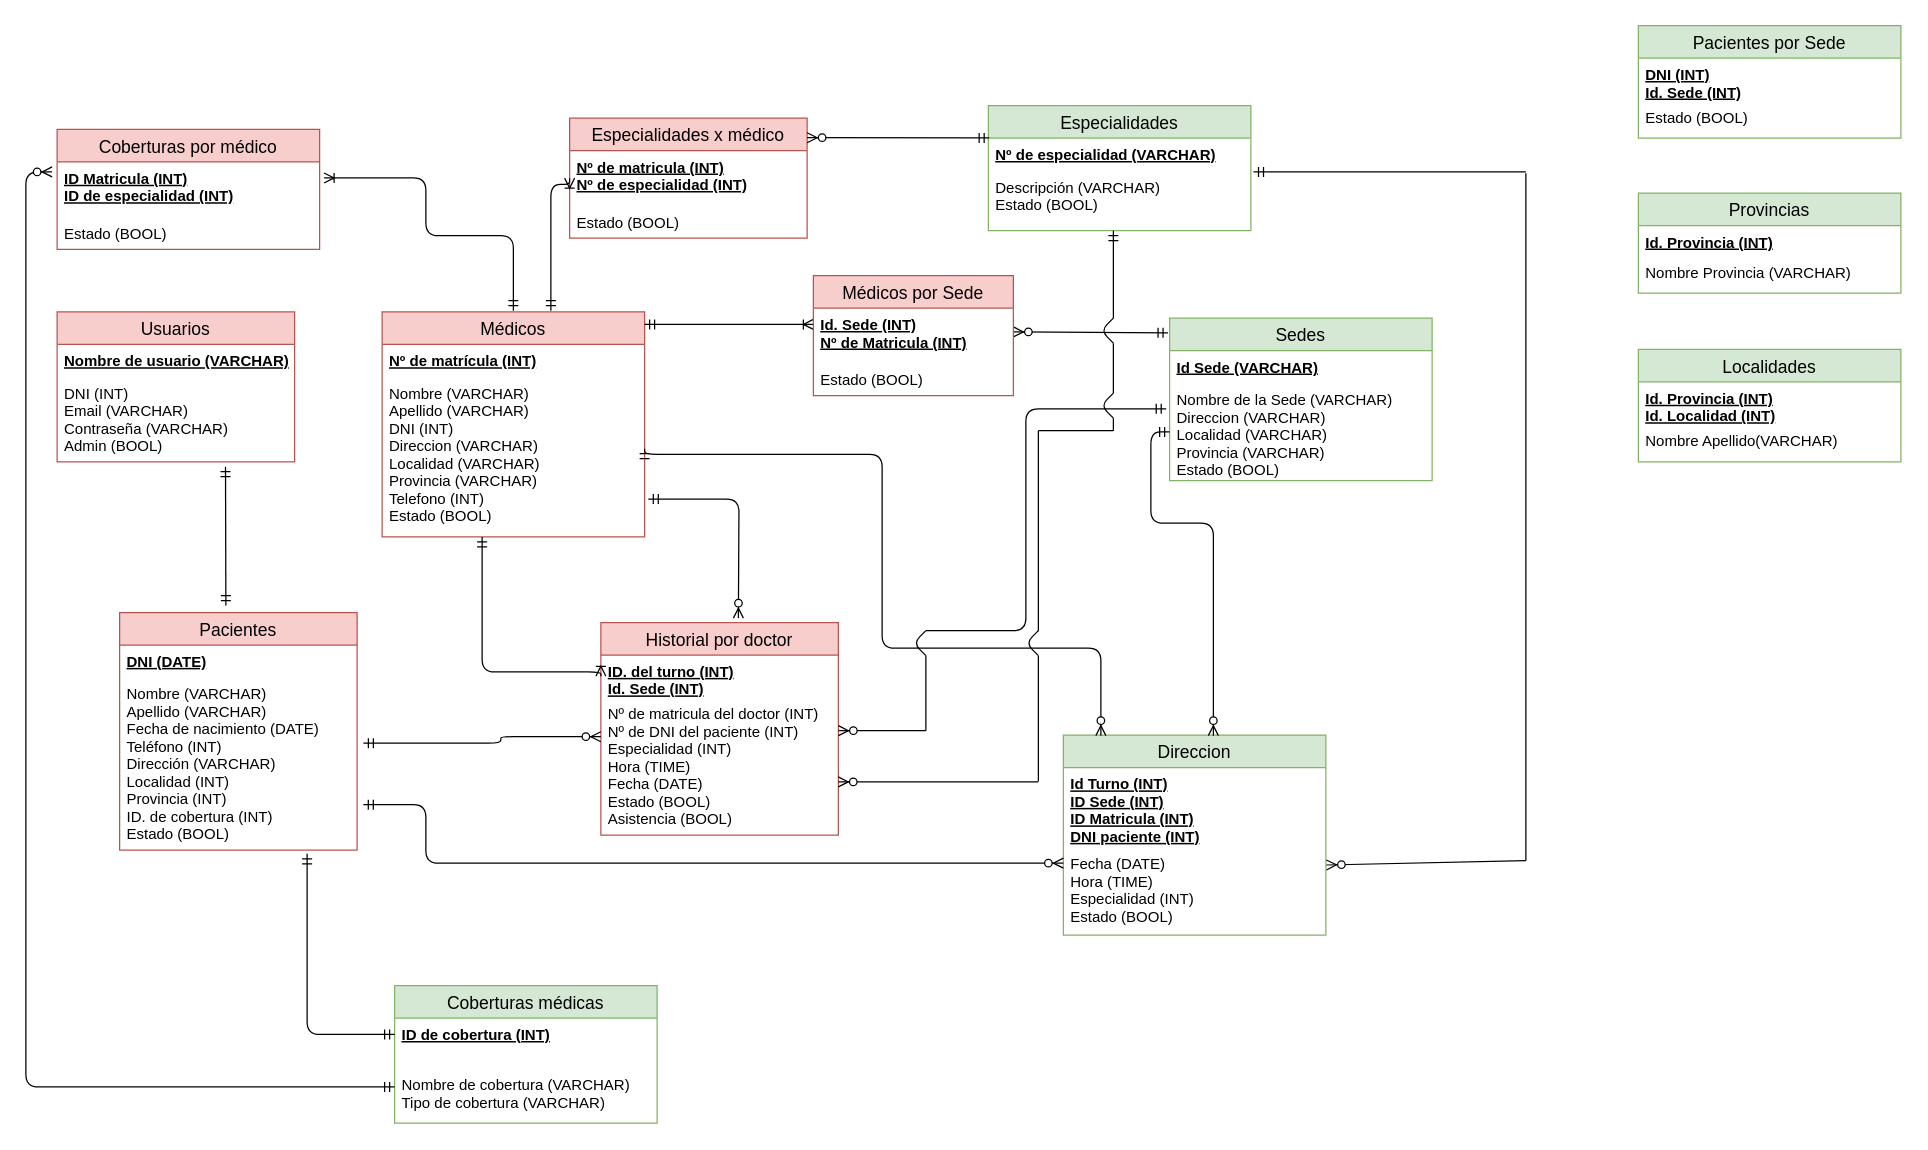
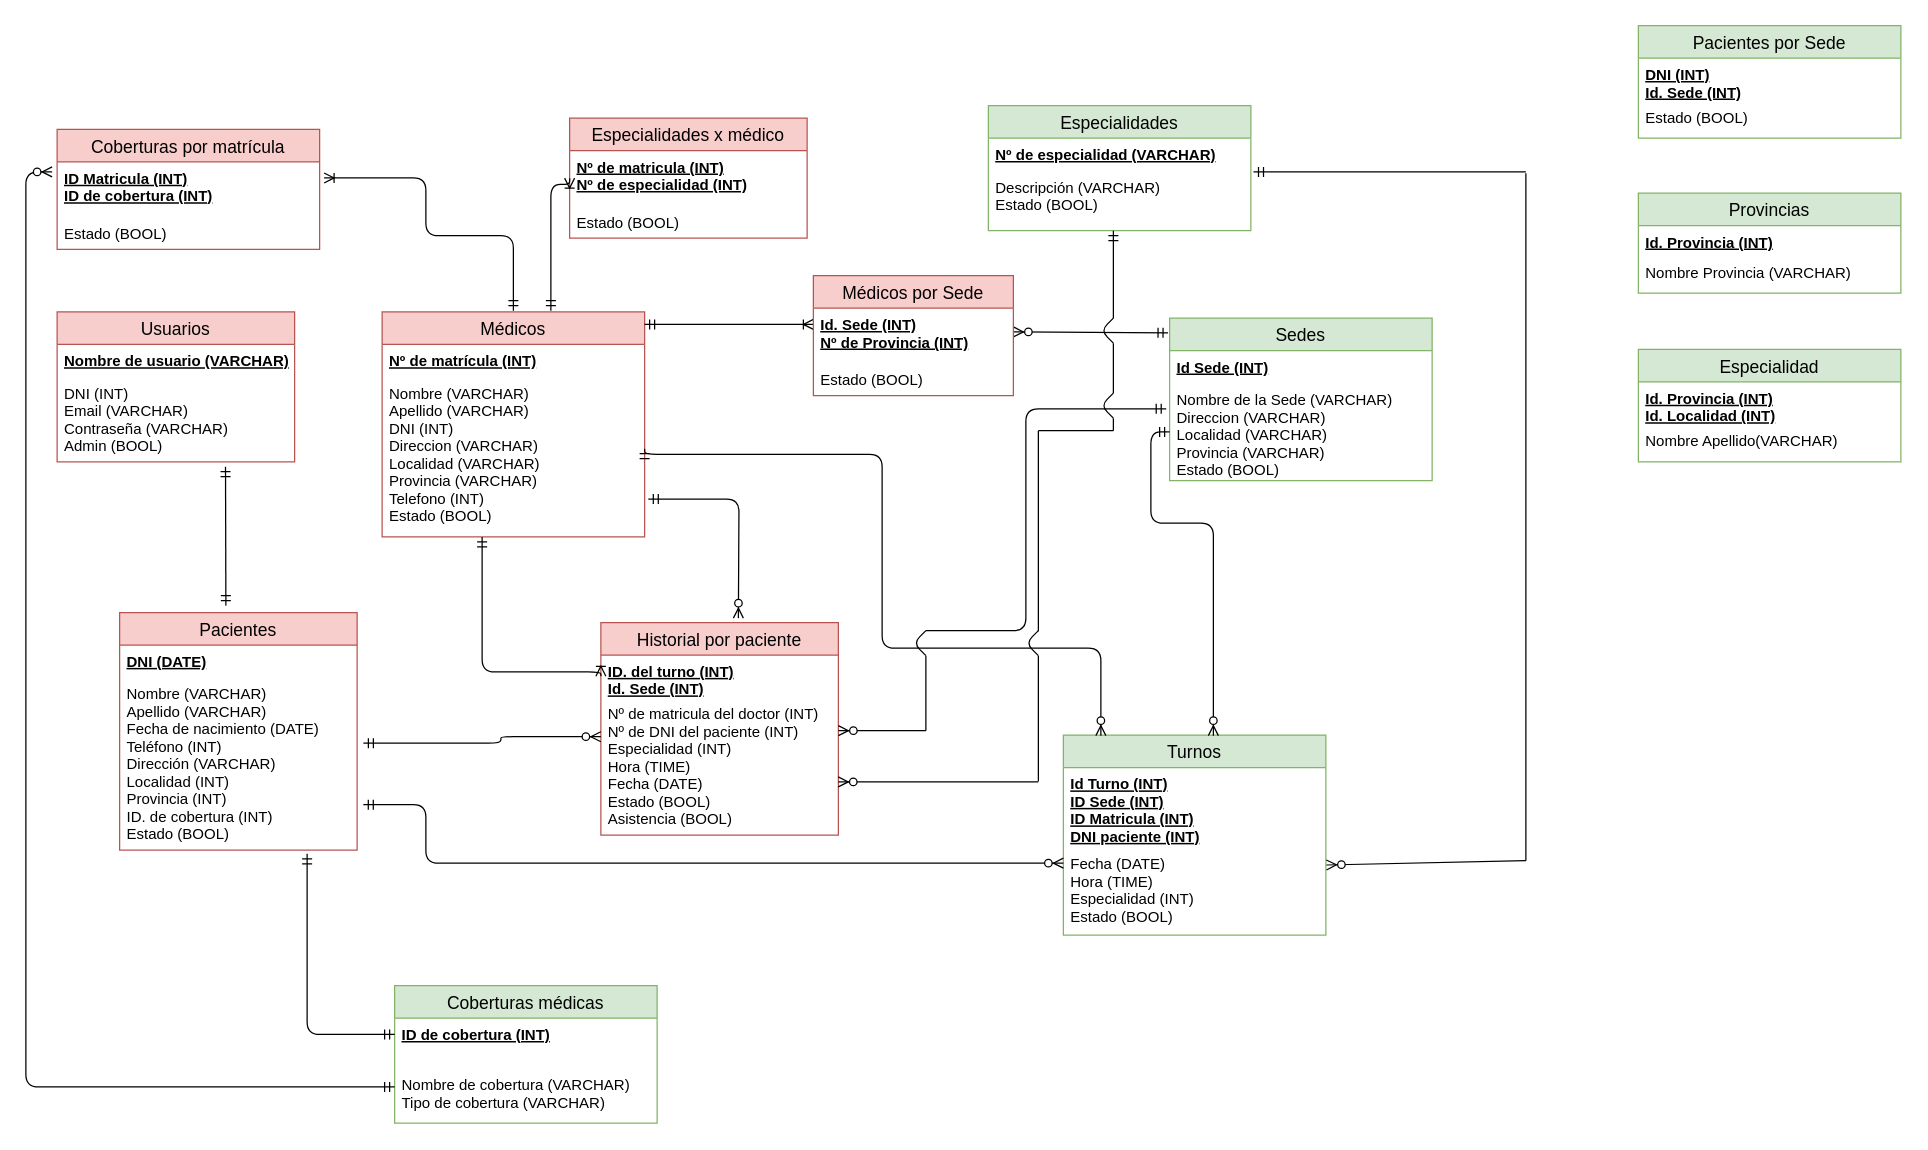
(897, 138) -> none
(188, 147) -> (188, 147)
(132, 179) -> (132, 179)
(873, 325) -> (873, 325)
(1769, 367) -> (1769, 367)
(1244, 368) -> (1227, 368)
(719, 640) -> (719, 640)
(1194, 752) -> (1194, 752)
